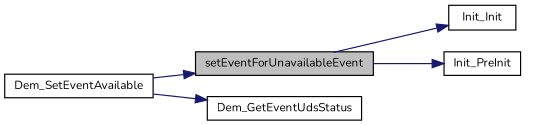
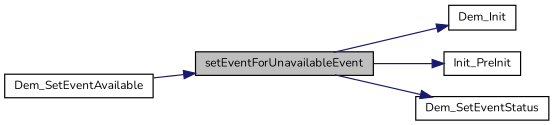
(482, 18) -> (482, 18)
(284, 108) -> none
none -> (482, 108)
